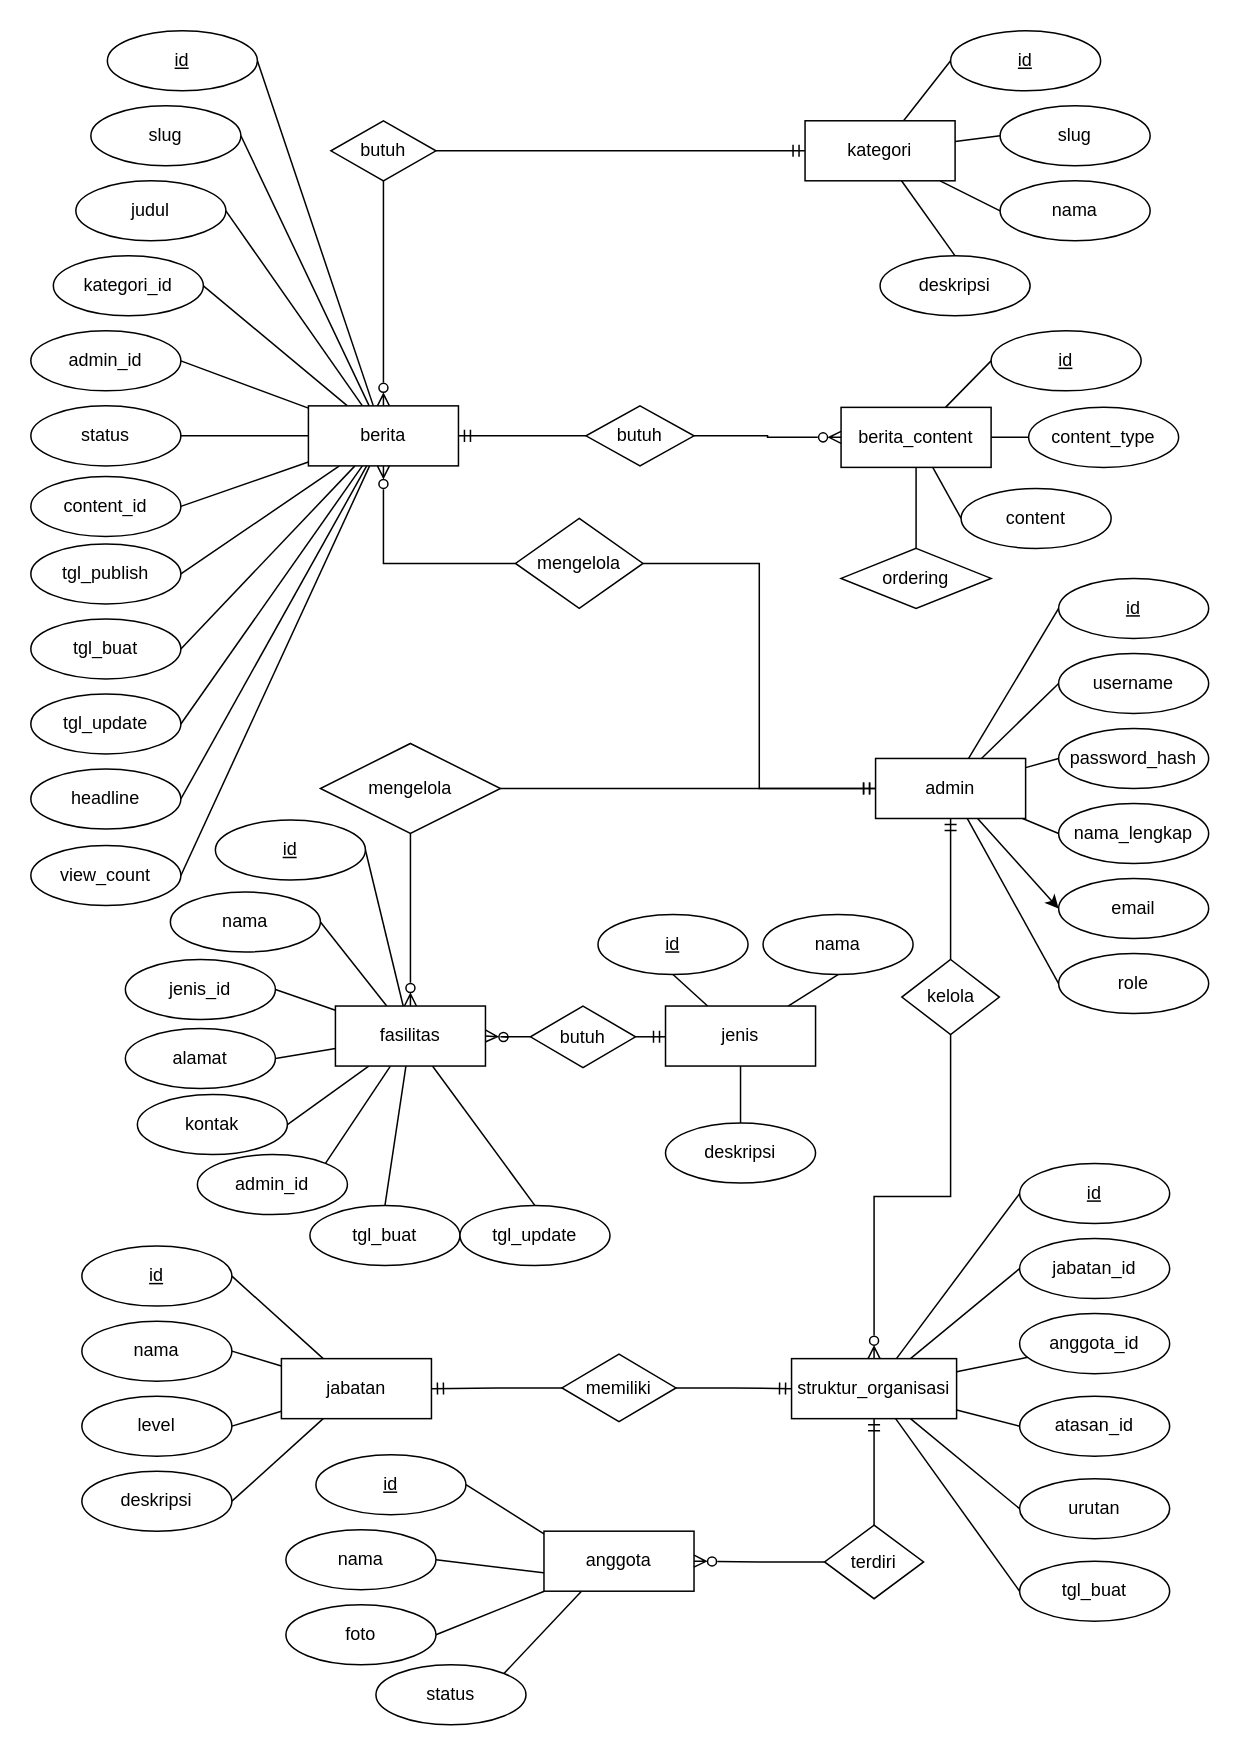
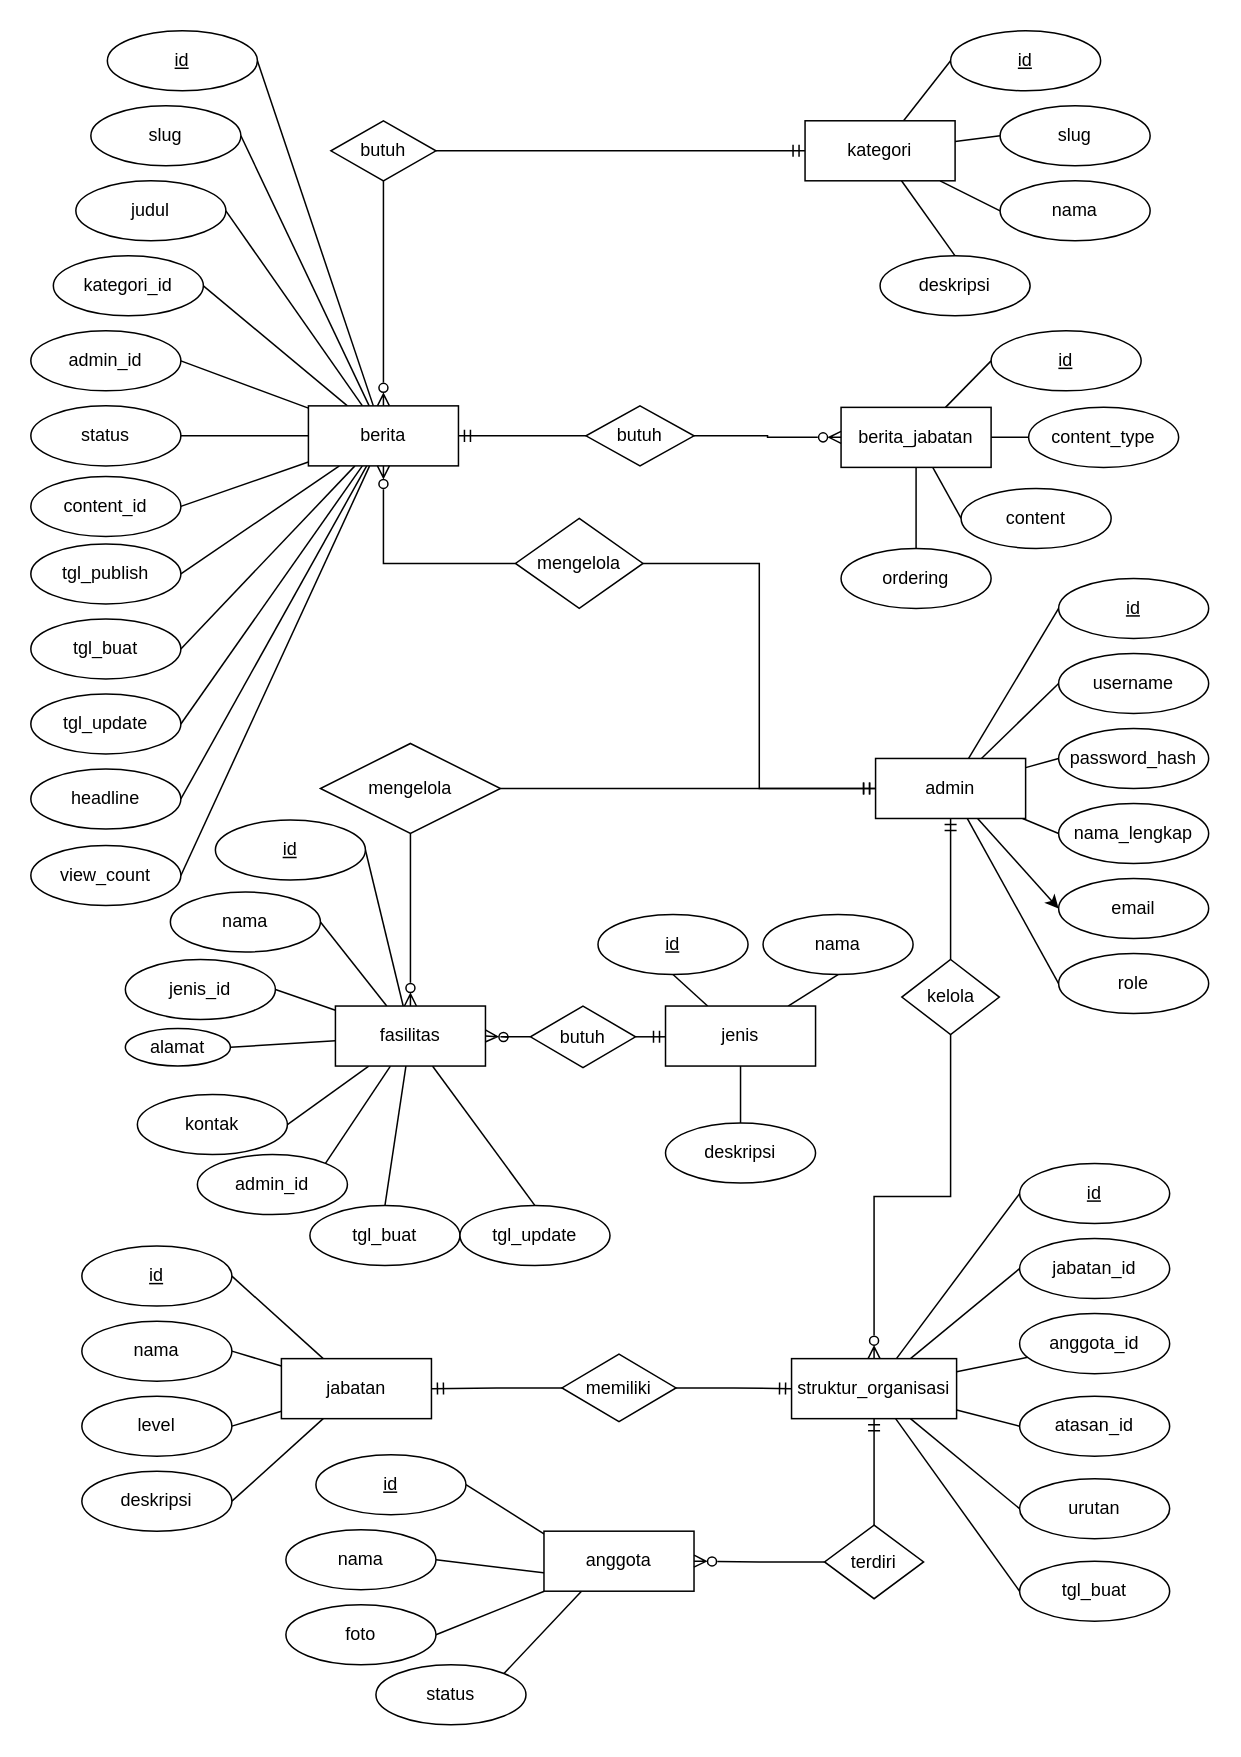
(916, 437) -> (916, 437)
(916, 578) -> (916, 578)
(200, 1058) -> (178, 1047)
